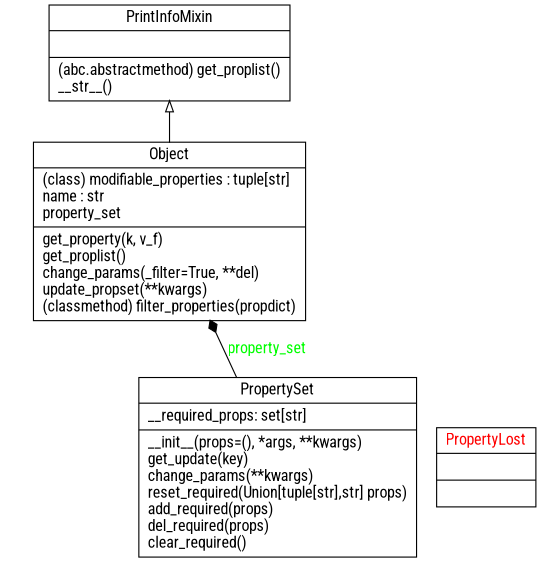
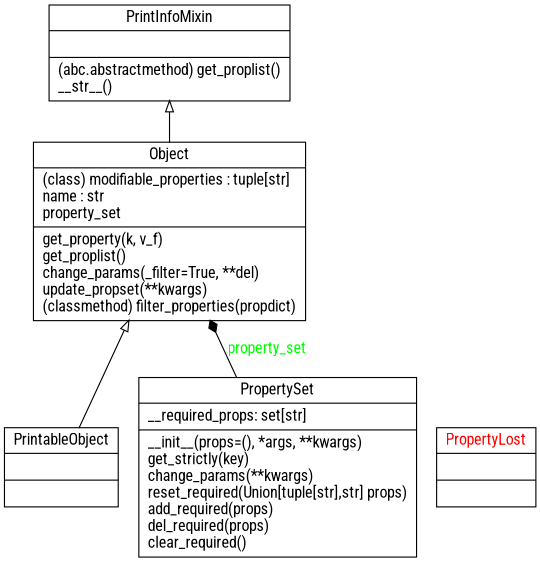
(199, 459) -> (199, 459)
none -> (61, 467)
